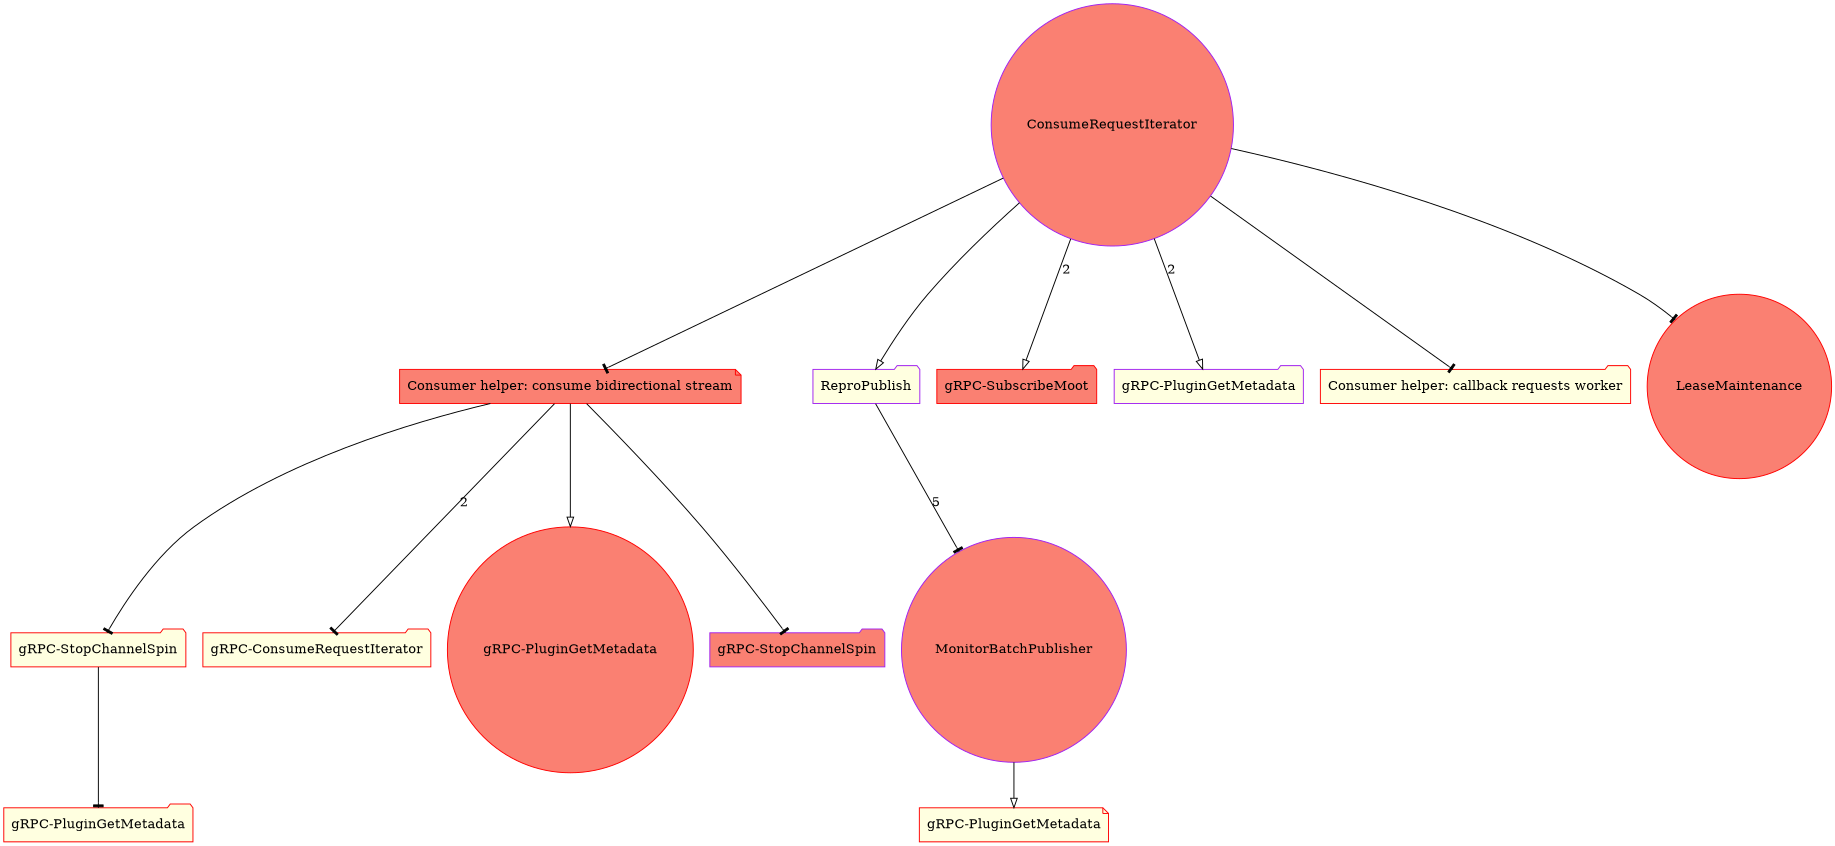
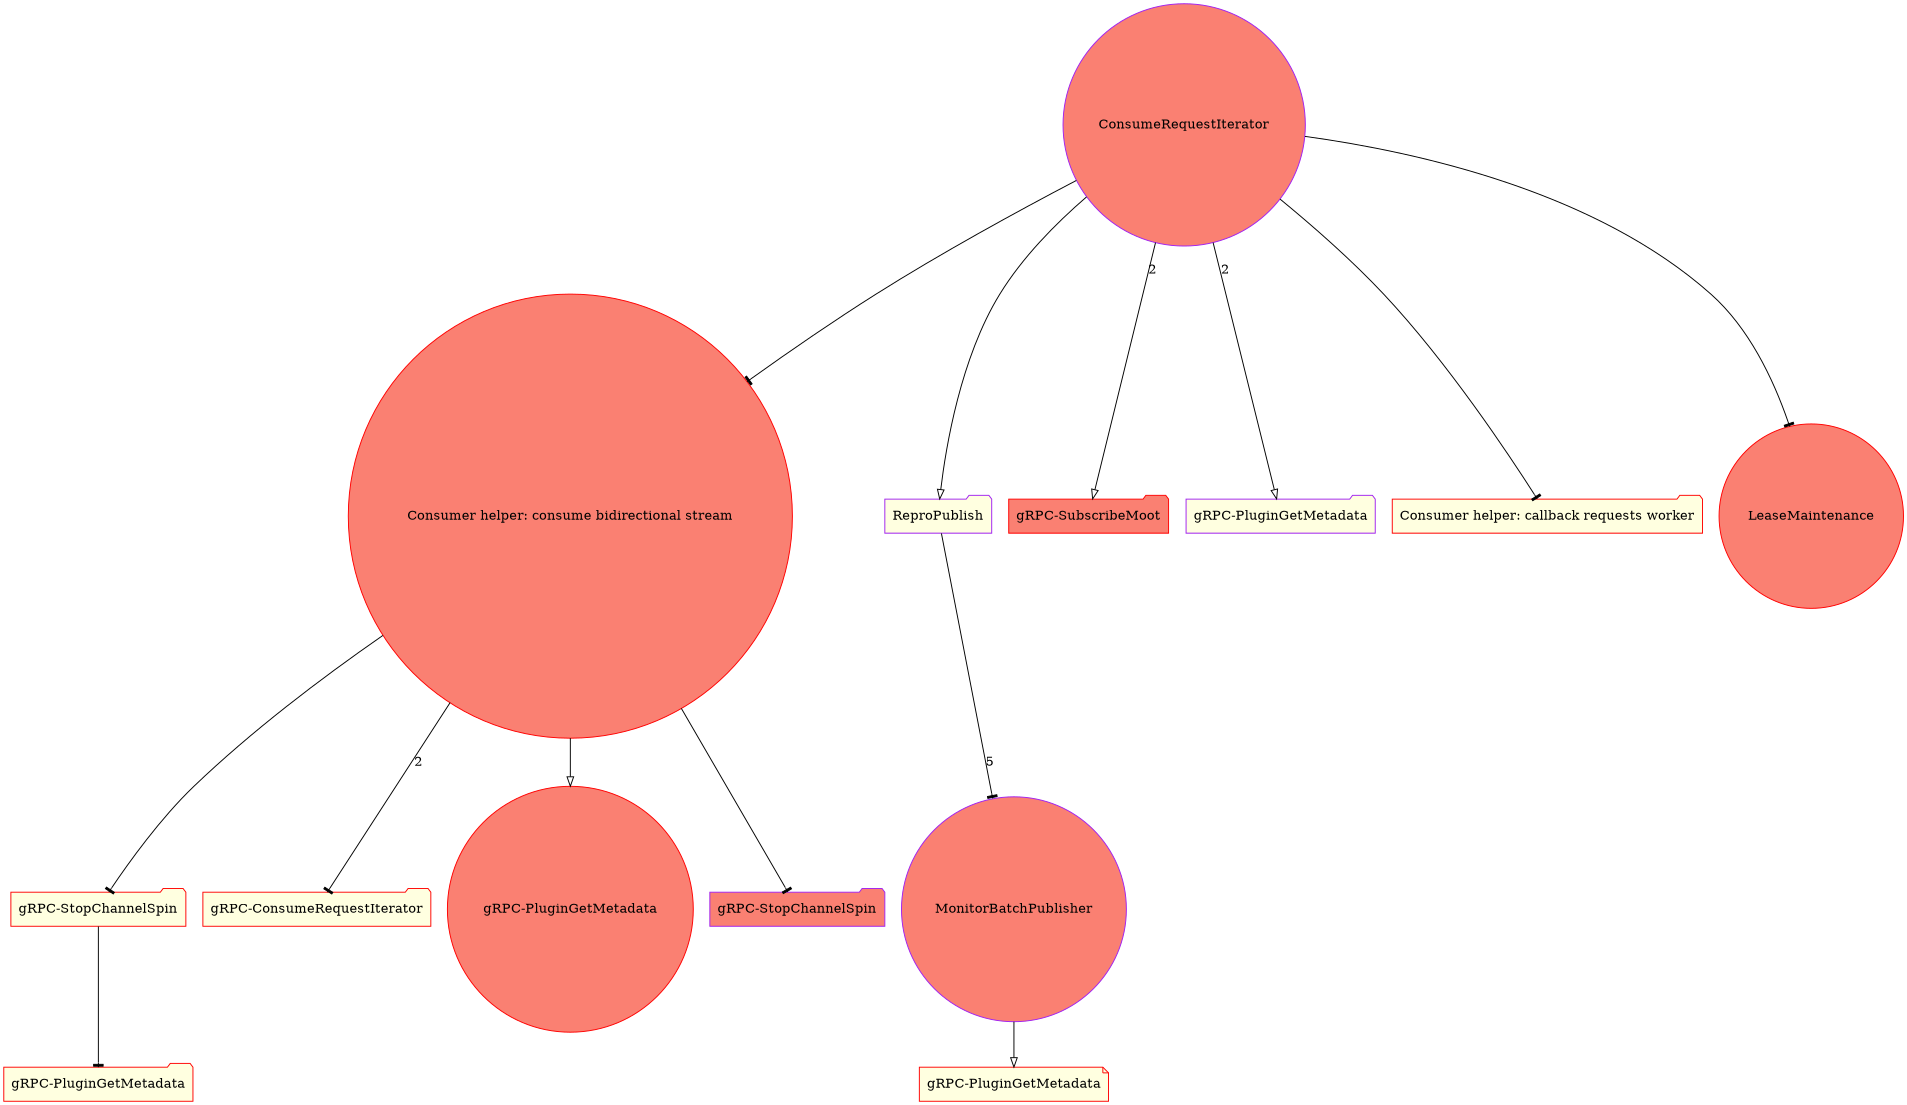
(570, 386) -> (570, 516)
